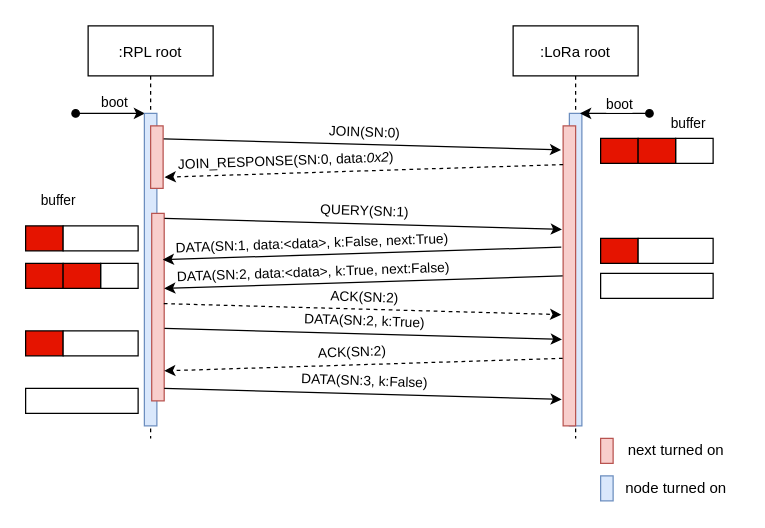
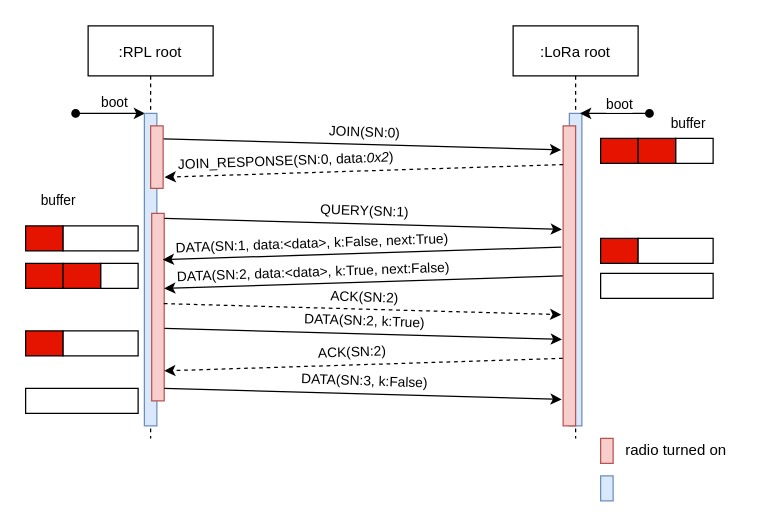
(676, 451) -> (676, 451)
(676, 488) -> none
